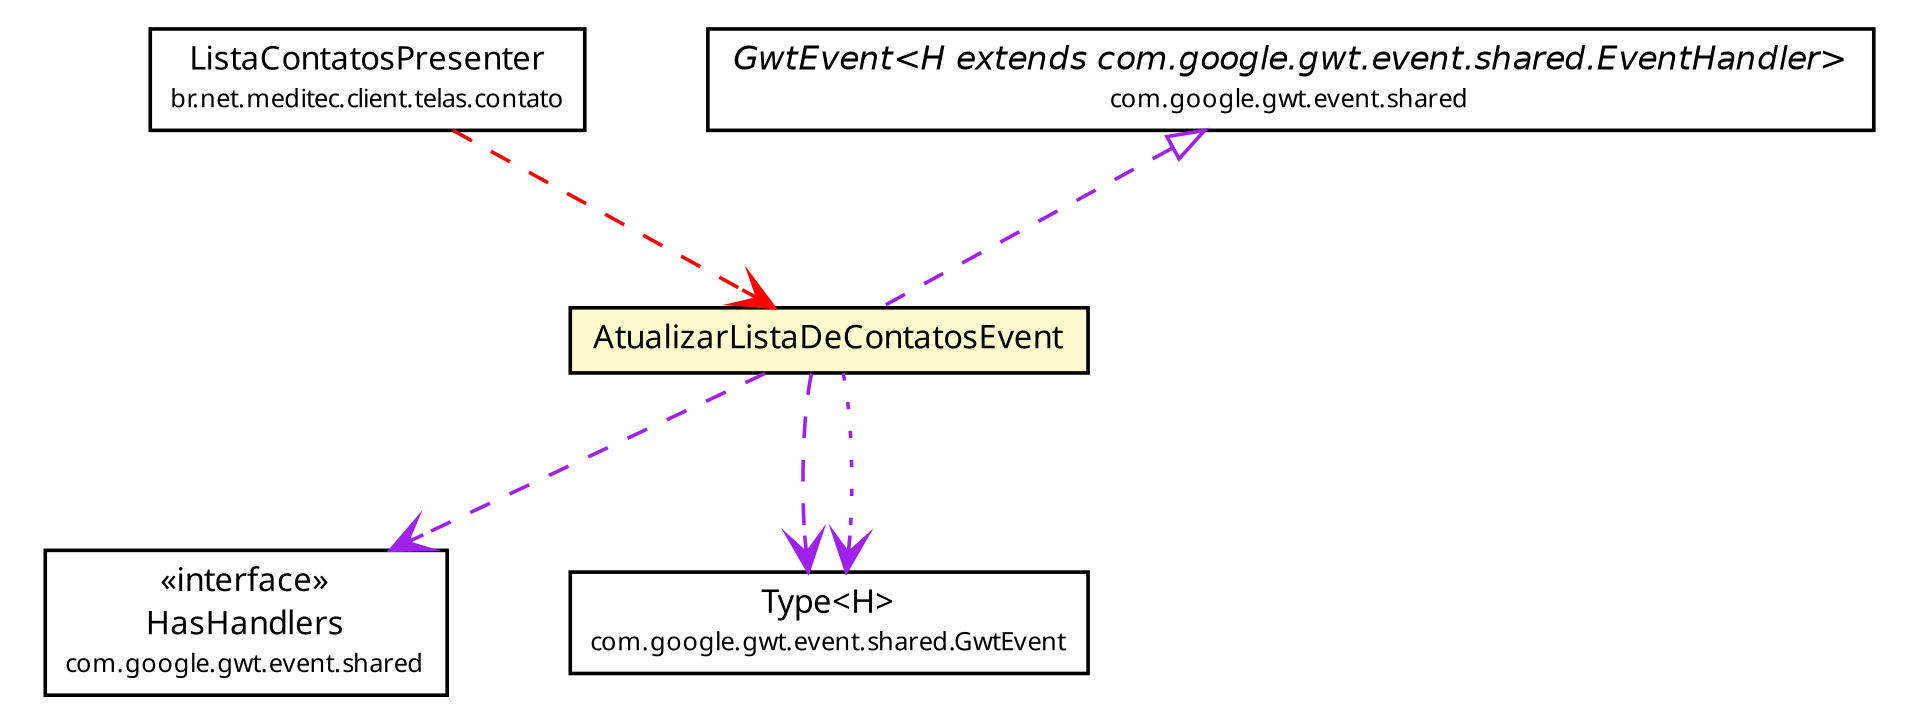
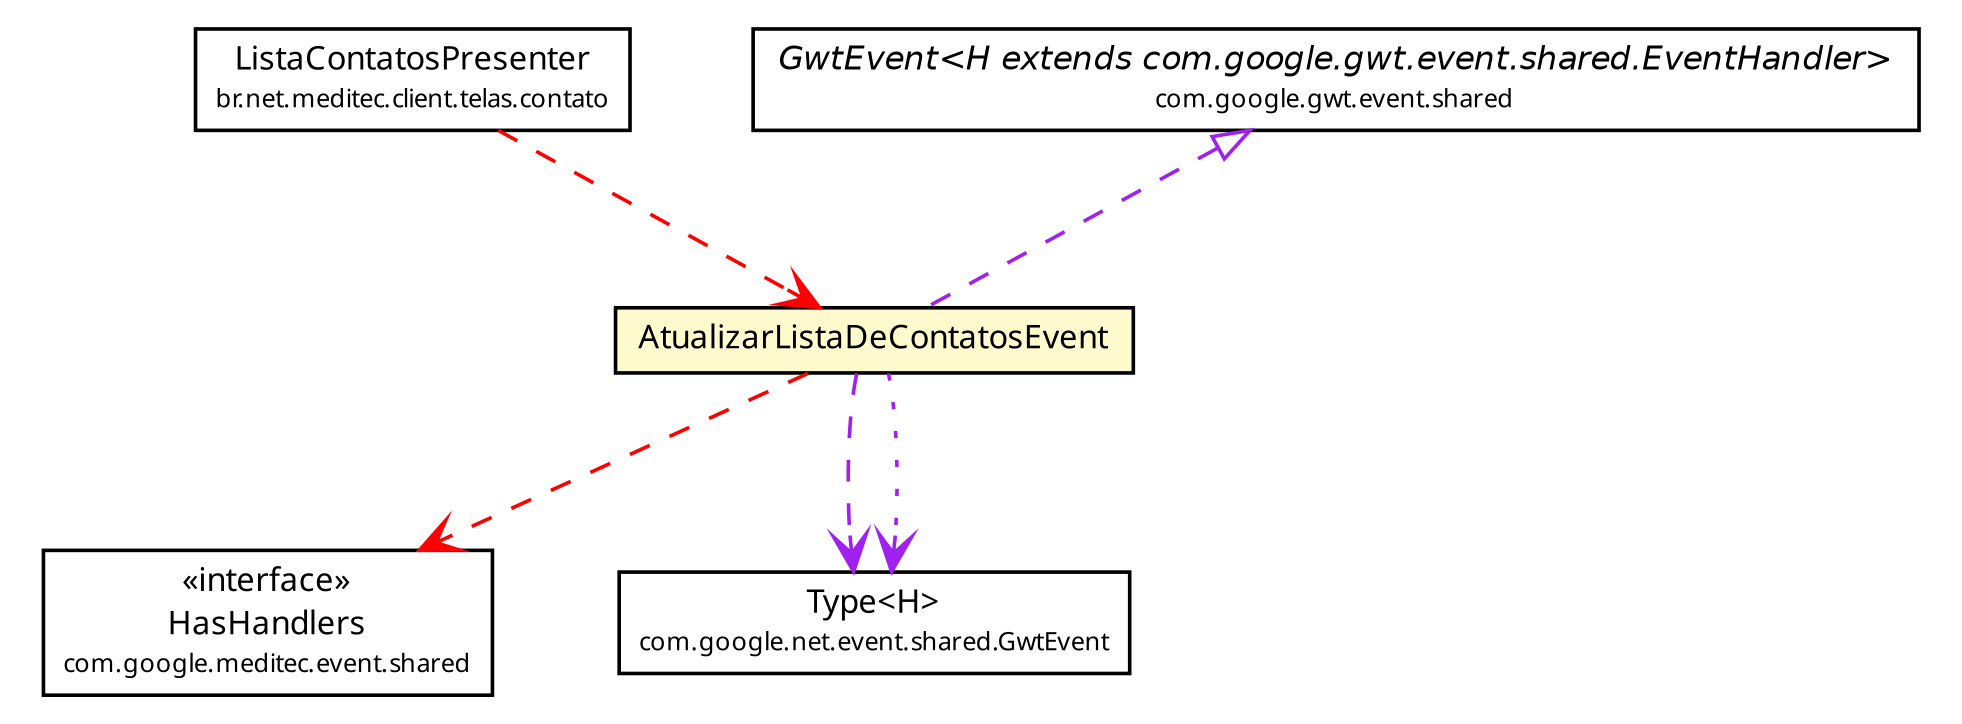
(594, 454) -> (630, 454)
(829, 643) -> (874, 643)
(246, 664) -> (268, 664)
